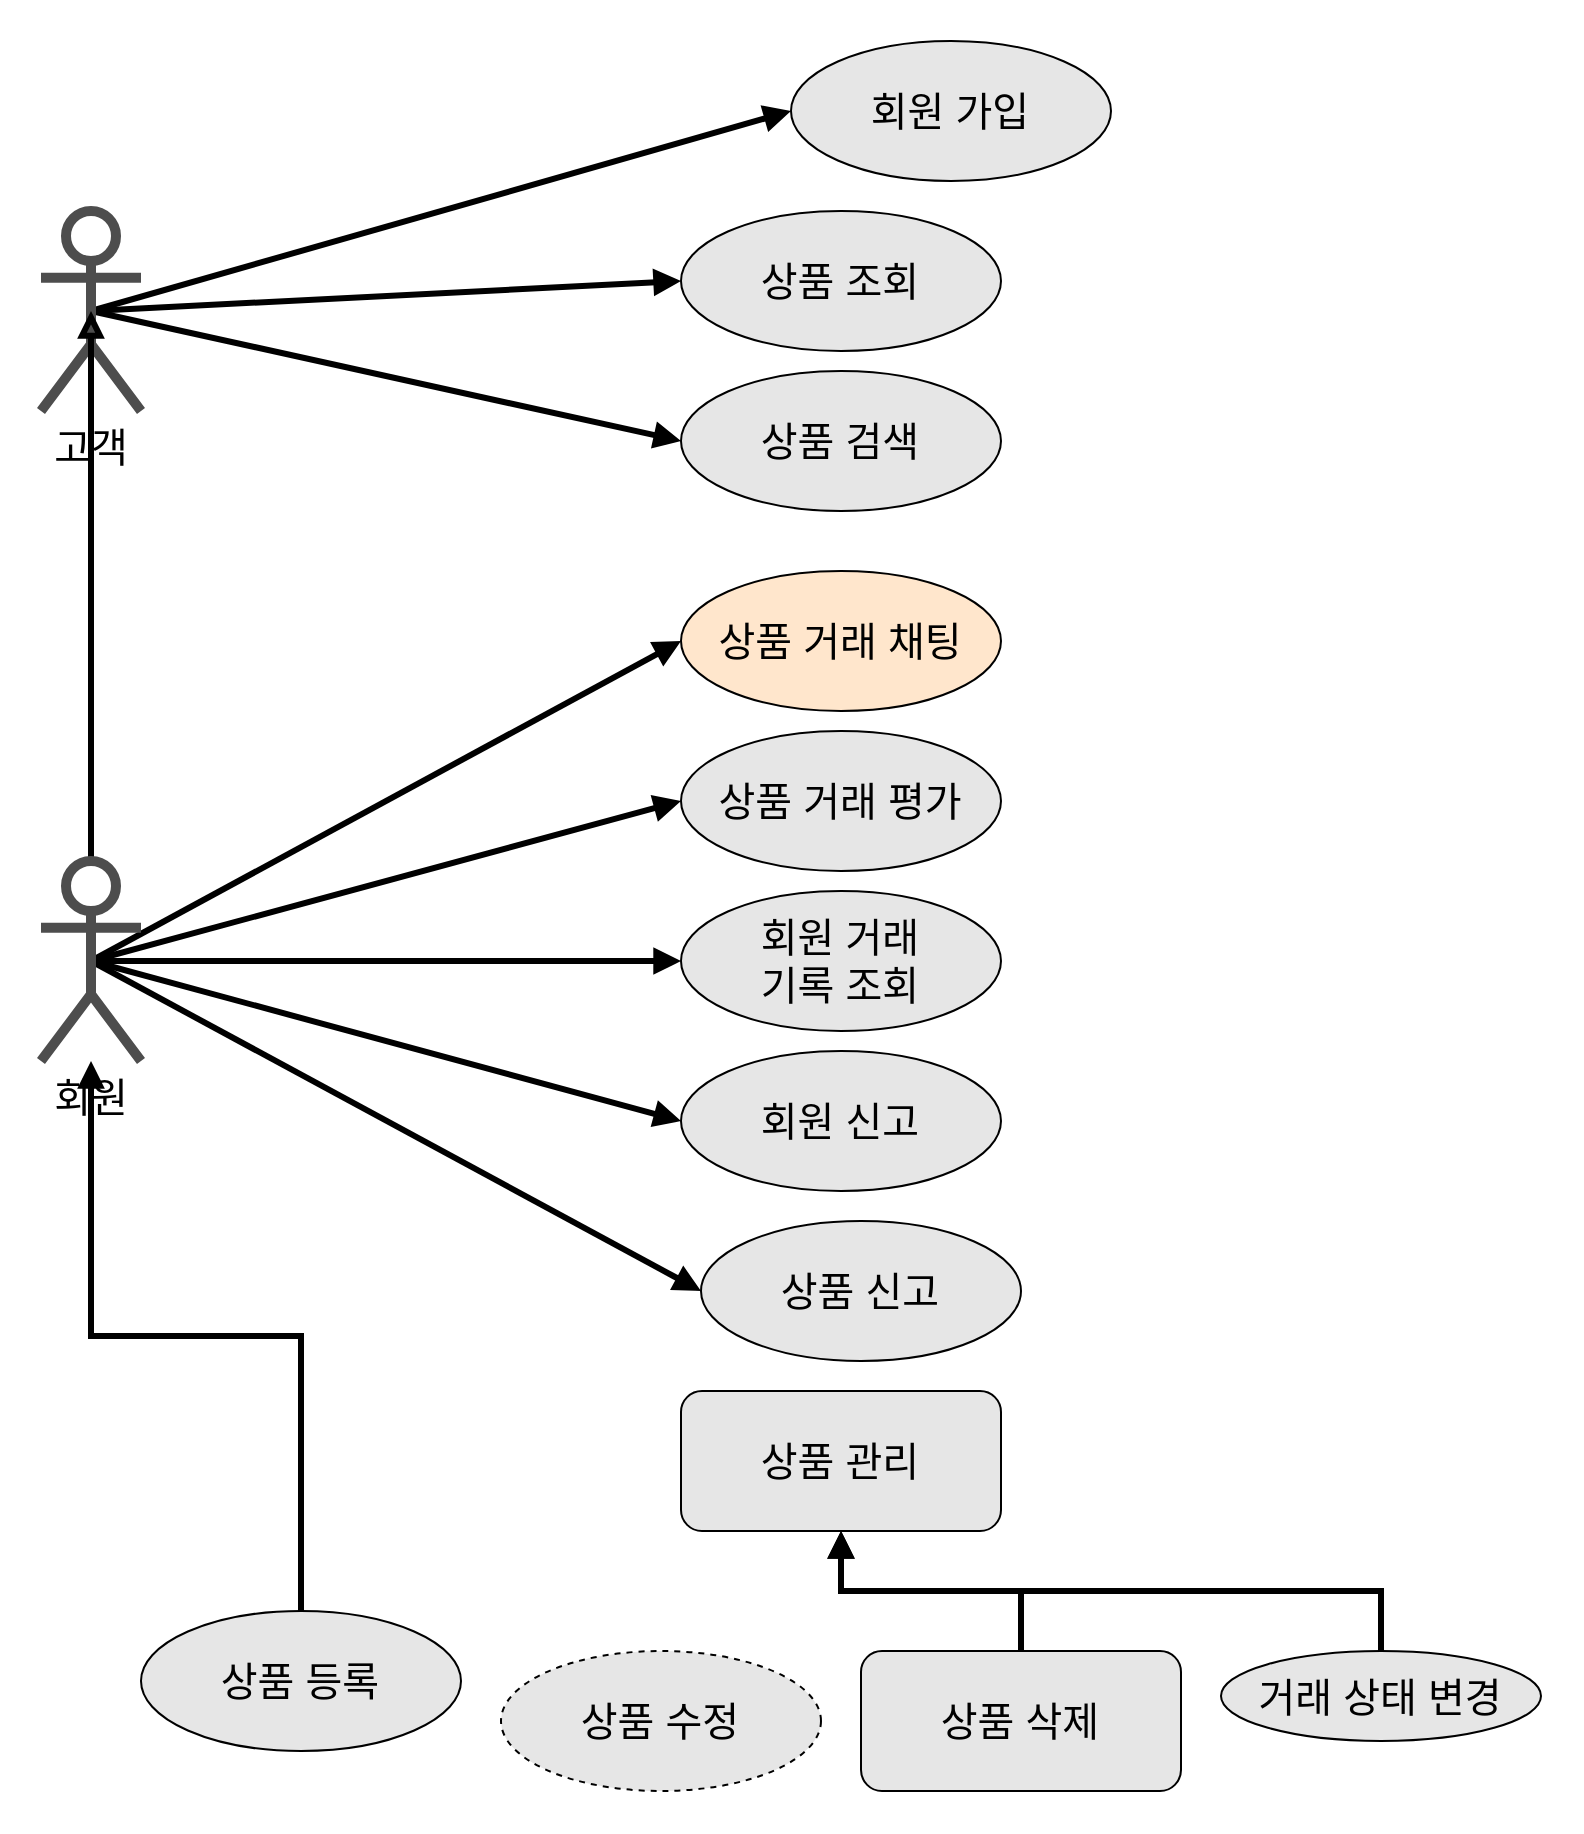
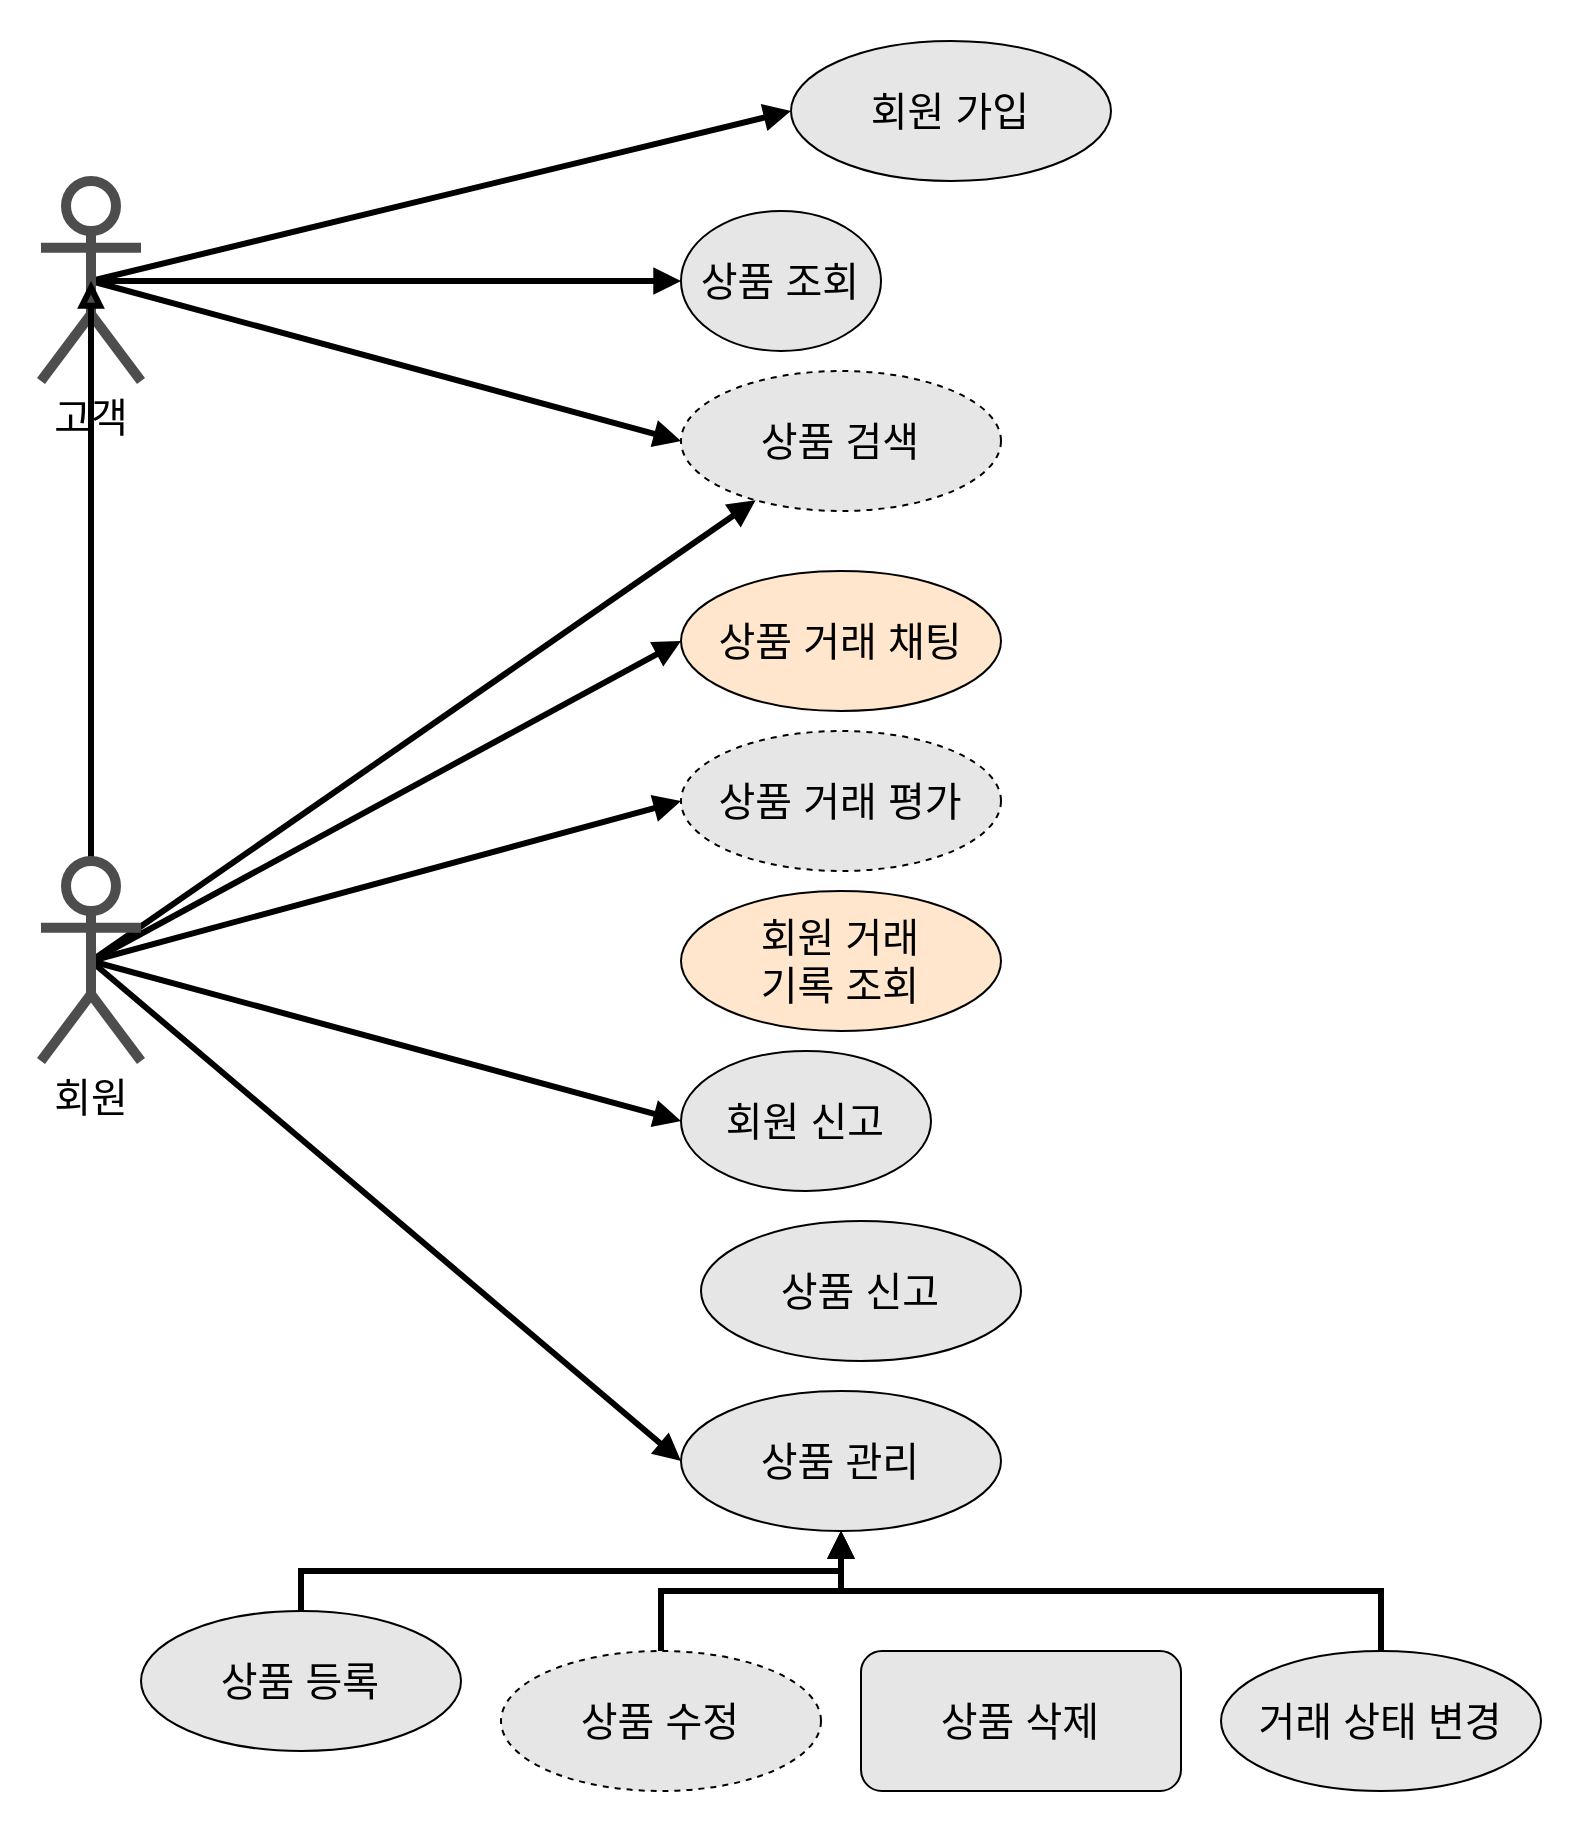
(841, 281) -> (781, 281)
(91, 311) -> (91, 281)
(841, 441) -> (841, 441)
(841, 801) -> (841, 801)
(387, 961) -> none
(841, 961) -> (841, 961)
(841, 1121) -> (806, 1121)
(395, 1125) -> (439, 720)
none -> (385, 1210)
(188, 1336) -> (569, 1571)
(841, 1461) -> (841, 1461)
none -> (719, 1591)
(1021, 1623) -> none
(1381, 1696) -> (1381, 1721)
